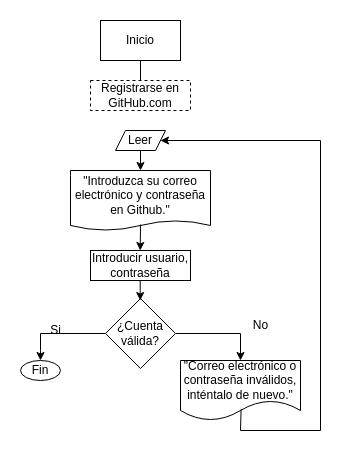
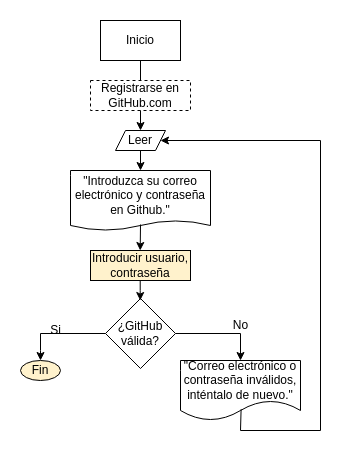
none -> (141, 117)
(141, 266) -> (141, 266)
(261, 326) -> (241, 326)
(141, 334) -> (141, 334)
(41, 371) -> (41, 371)
